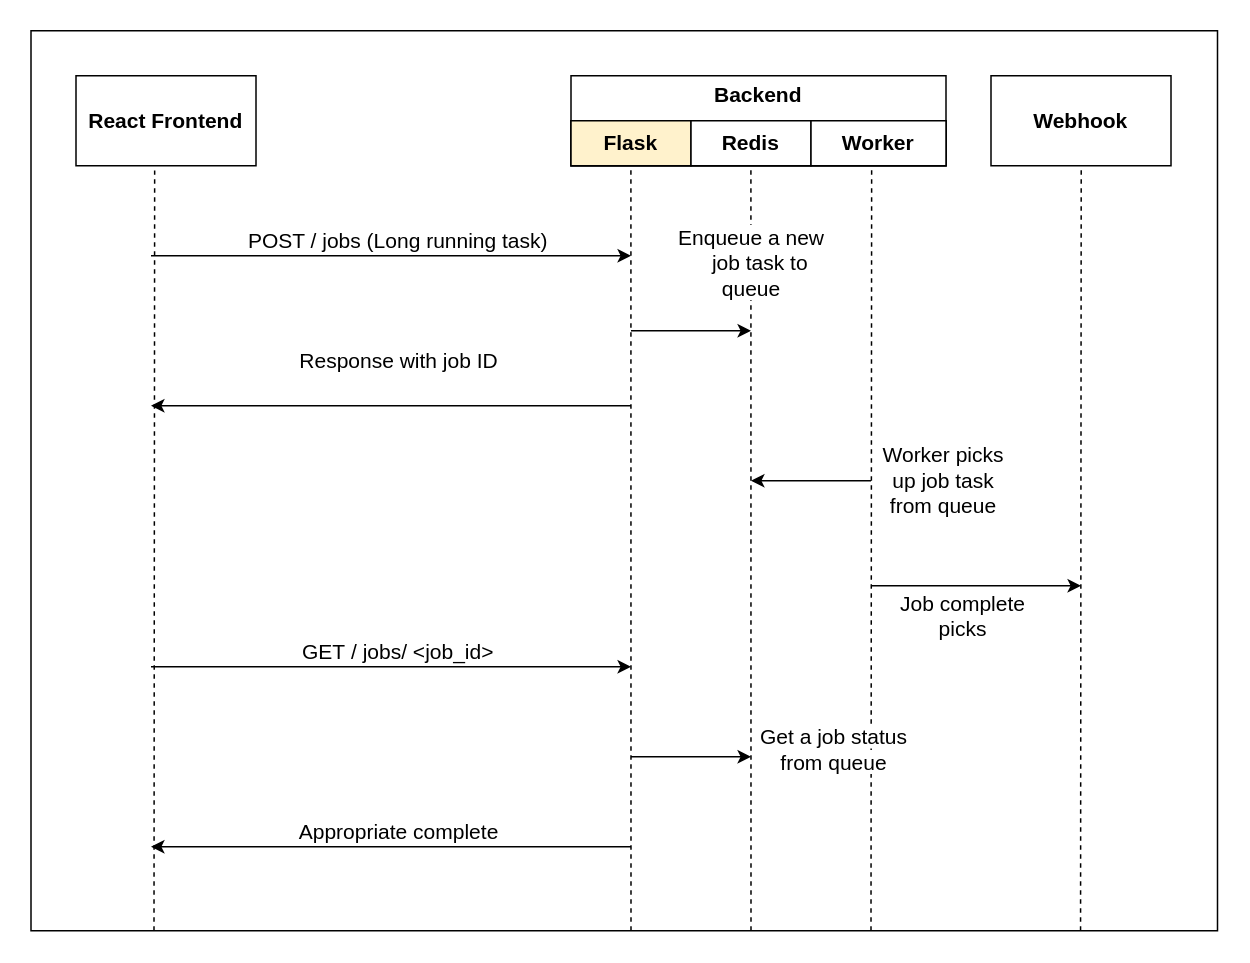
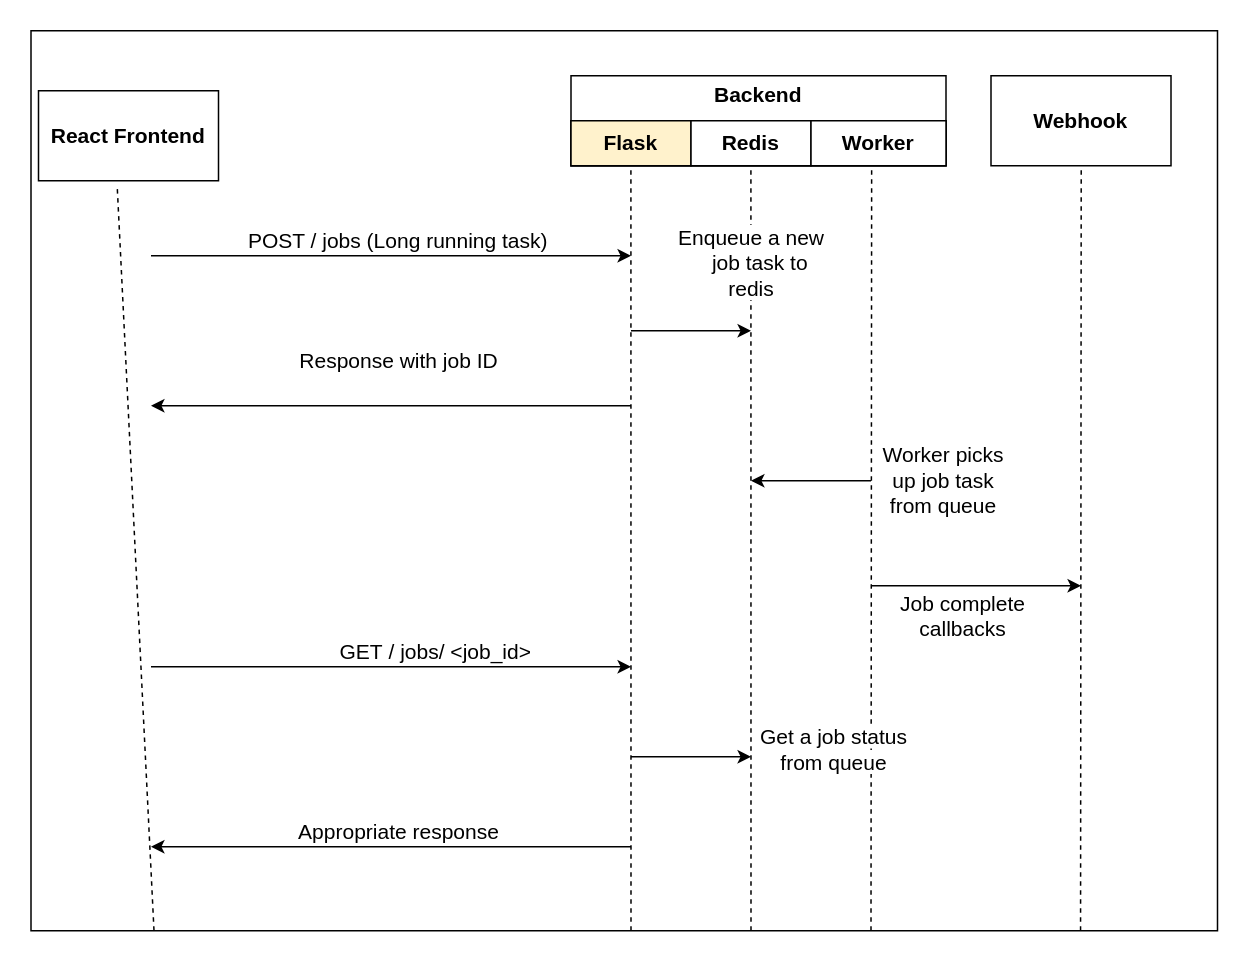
(166, 121) -> (128, 136)
(752, 263) -> (752, 263)
(963, 616) -> (963, 616)
(398, 652) -> (436, 652)
(399, 832) -> (399, 832)
